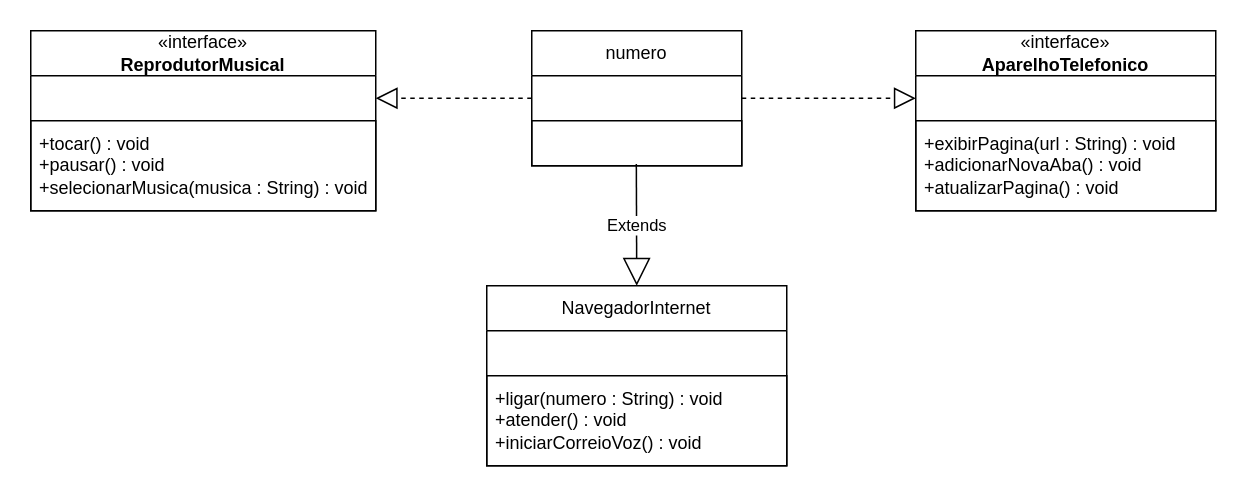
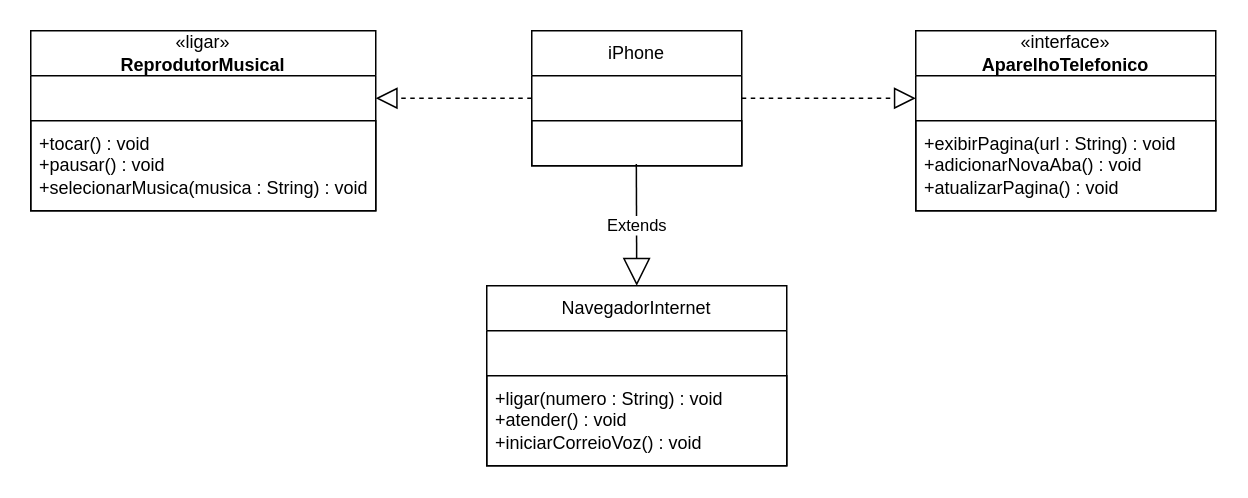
(203, 53) -> (203, 53)
(637, 53) -> (637, 53)
